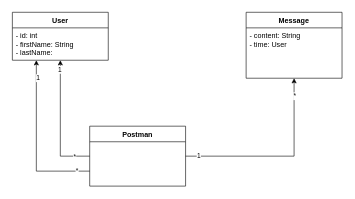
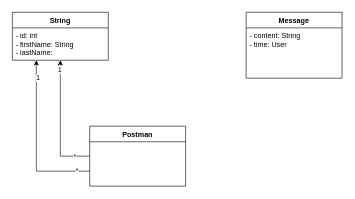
(60, 20) -> (60, 20)
(198, 156) -> none
